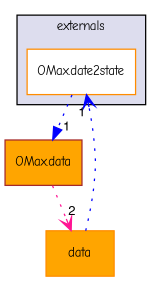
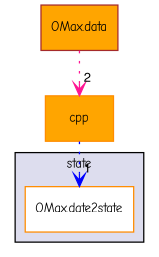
(81, 27) -> (79, 165)
(65, 112) -> none
(80, 253) -> (79, 119)
